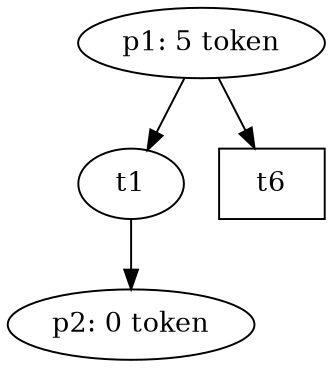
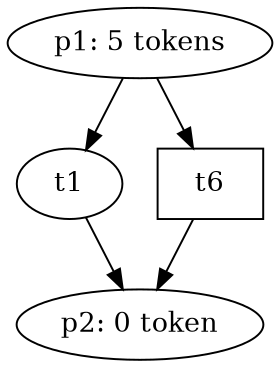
(202, 43) -> (140, 43)
none -> (180, 245)
